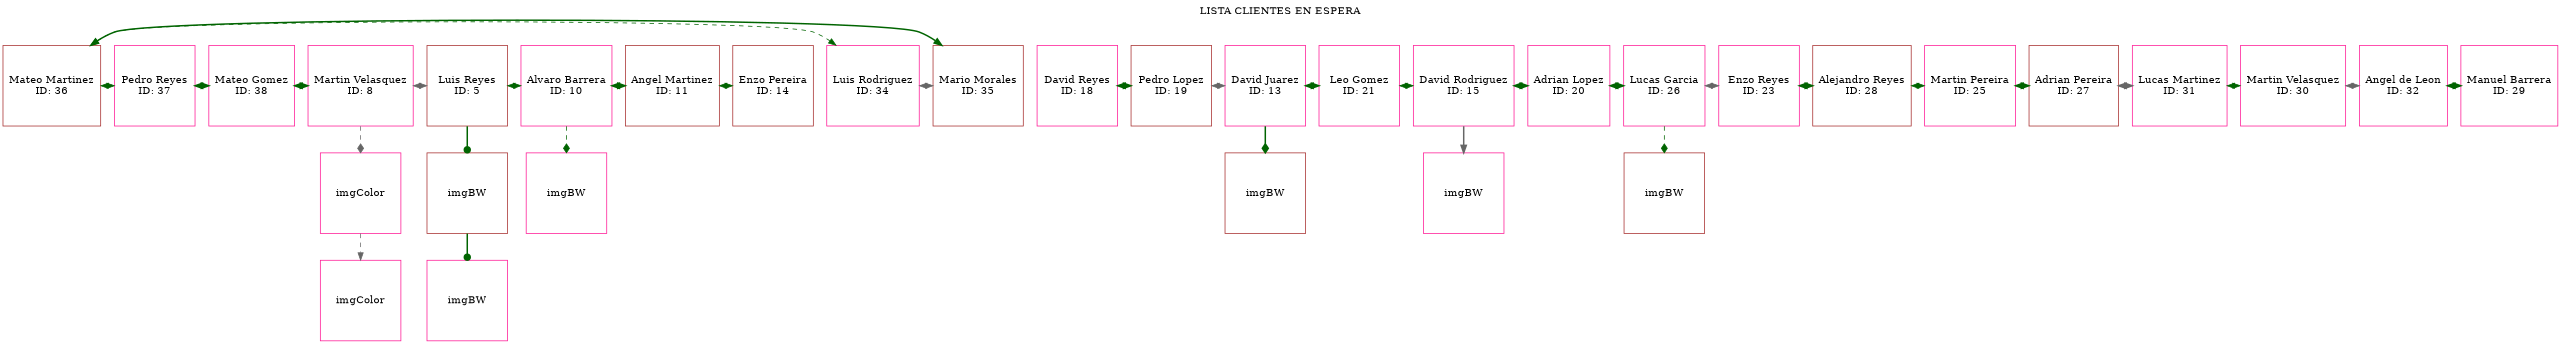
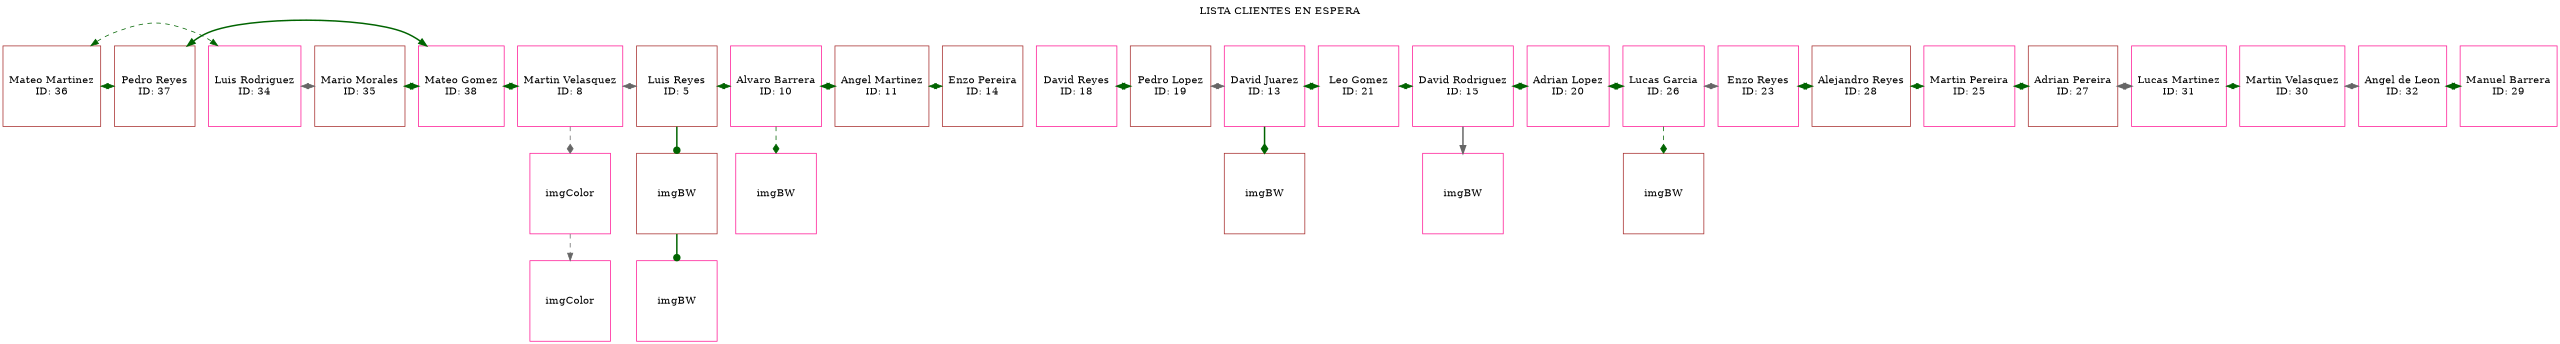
(516, 20) -> (413, 86)
(155, 86) -> (155, 86)
